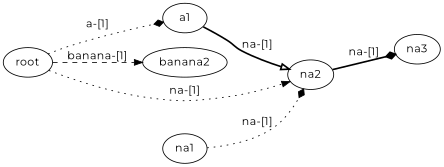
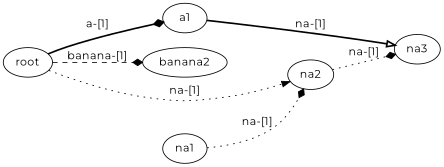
(100, 37) -> (100, 37)
(241, 50) -> (297, 31)
(93, 62) -> (93, 62)
(359, 63) -> (359, 63)
